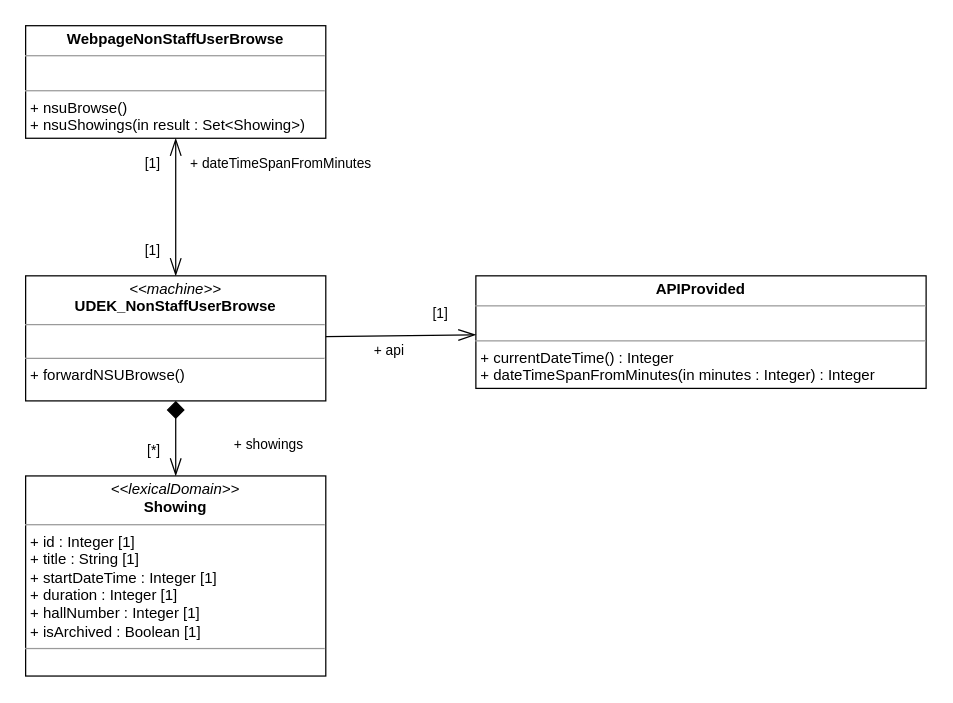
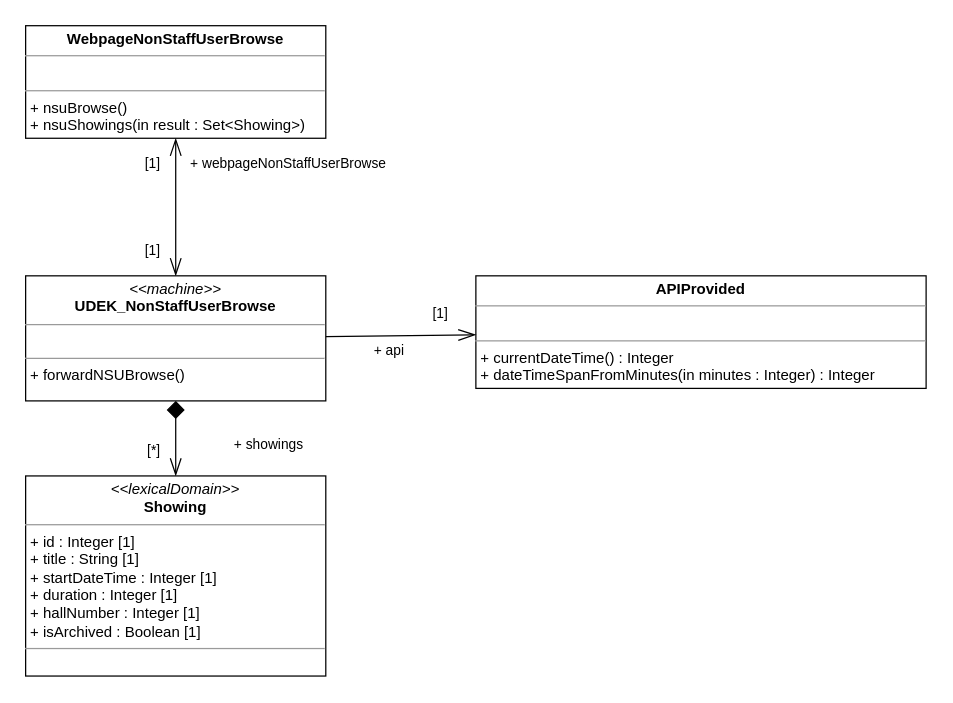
(282, 163) -> (289, 163)
